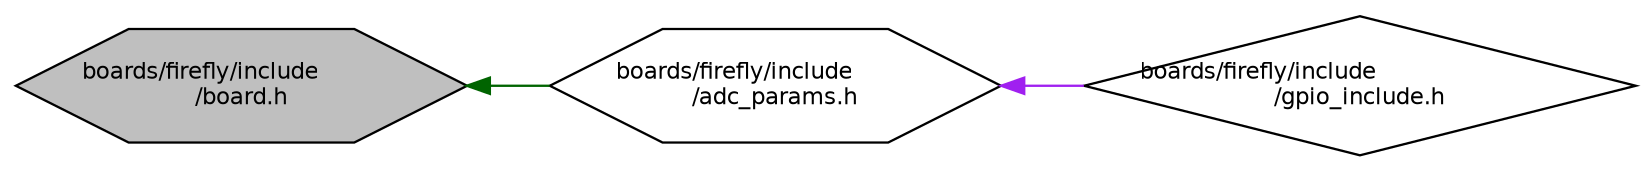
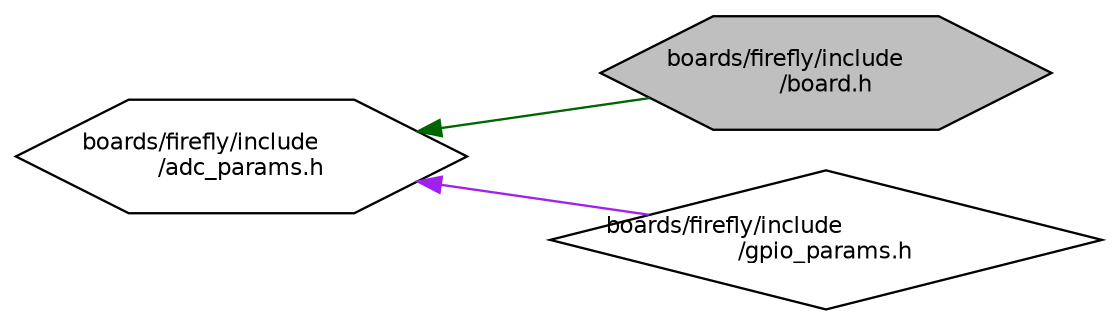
(520, 86) -> (546, 113)
(1360, 86) -> (826, 240)
